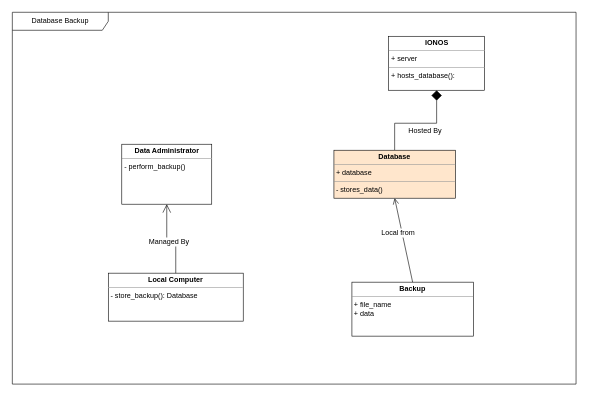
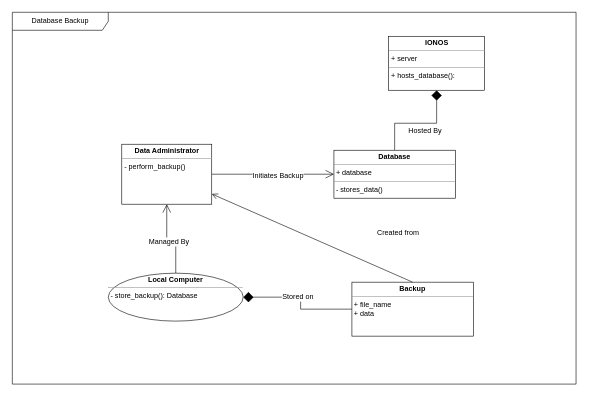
none -> (272, 174)
(395, 174) -> (395, 174)
(398, 233) -> (398, 233)
(404, 241) -> (313, 238)
(176, 297) -> (176, 297)
none -> (298, 297)
